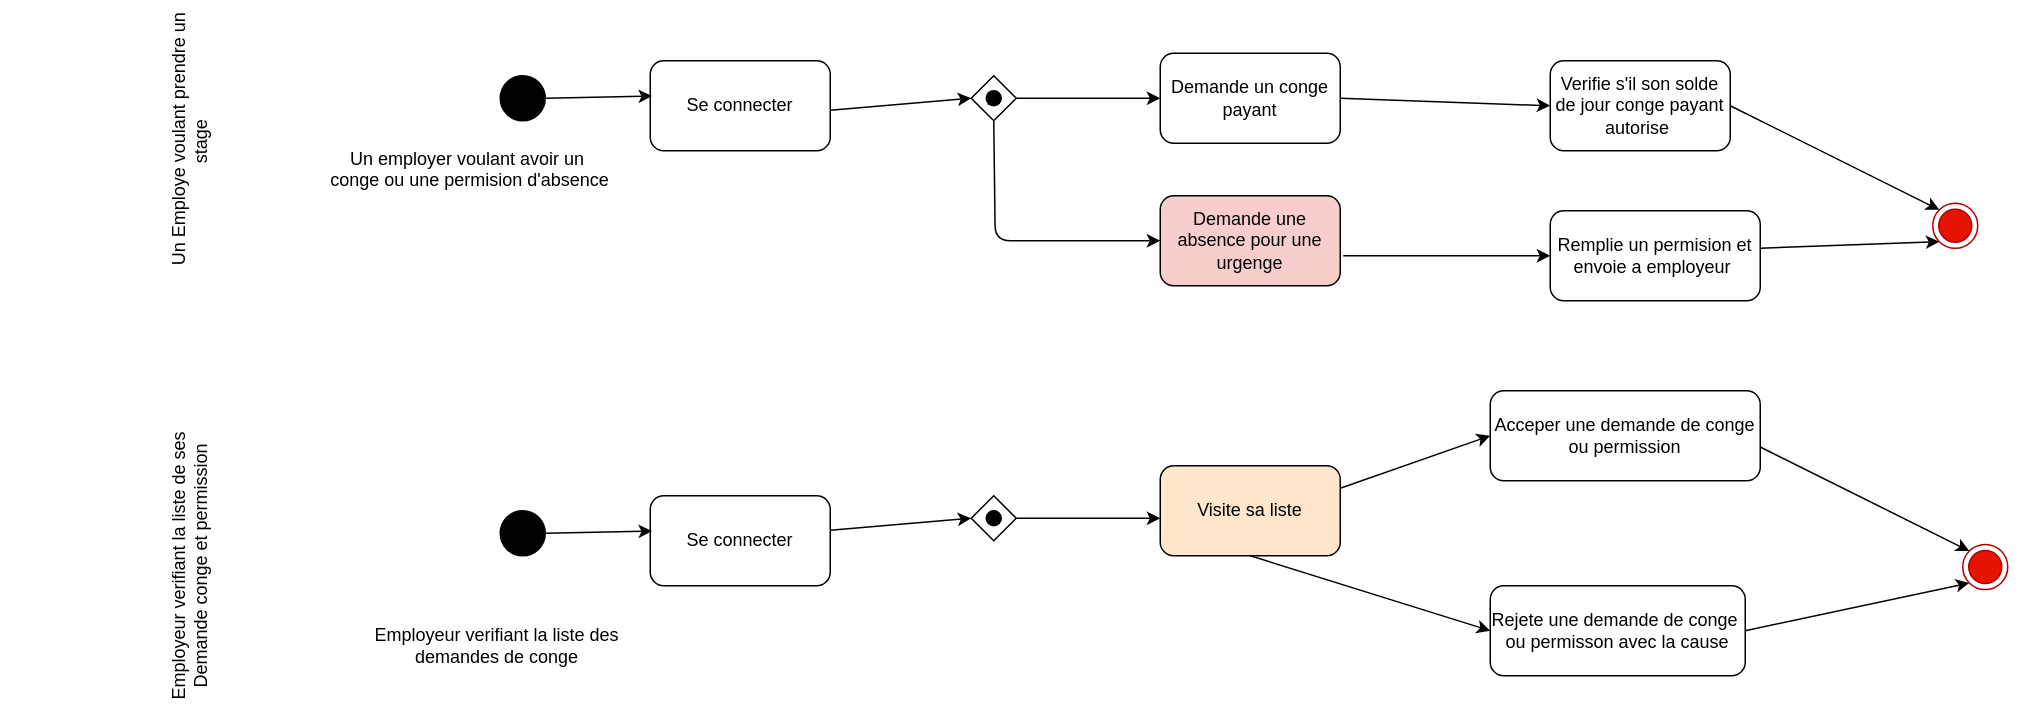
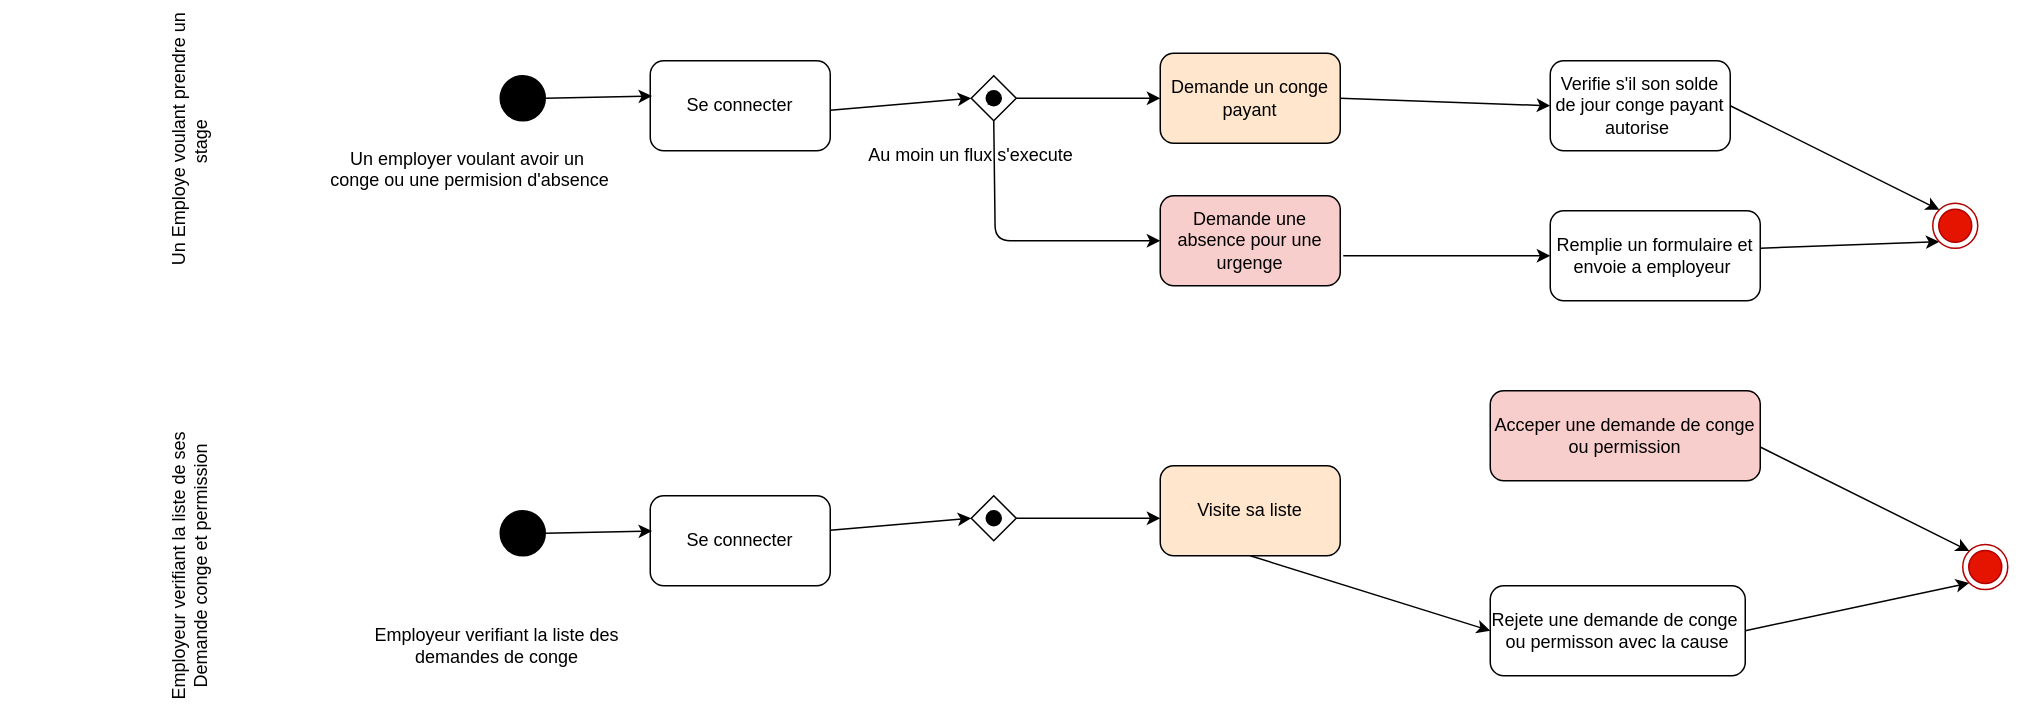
(1250, 98) -> (1250, 98)
none -> (971, 155)
(1655, 256) -> (1655, 256)
(1625, 436) -> (1625, 436)
(1410, 464) -> none
